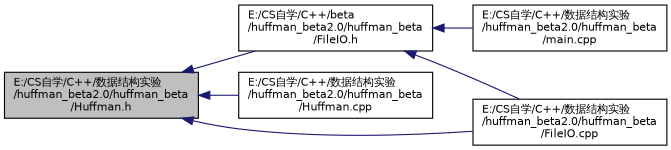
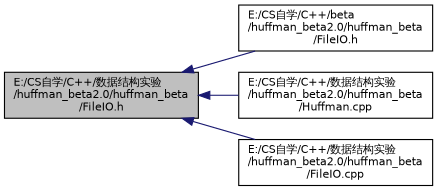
(570, 28) -> none
(468, 76) -> none
(101, 95) -> (101, 95)
